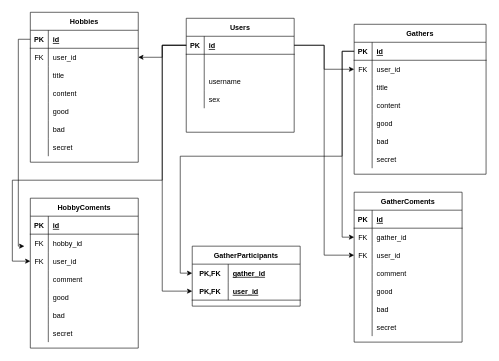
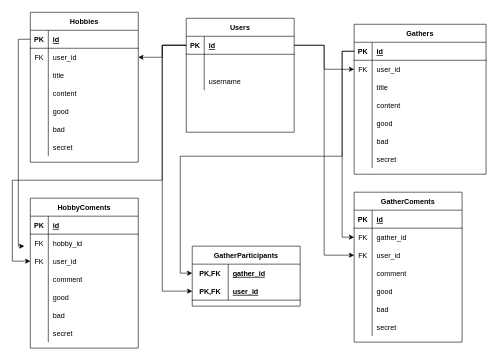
(249, 99) -> none
